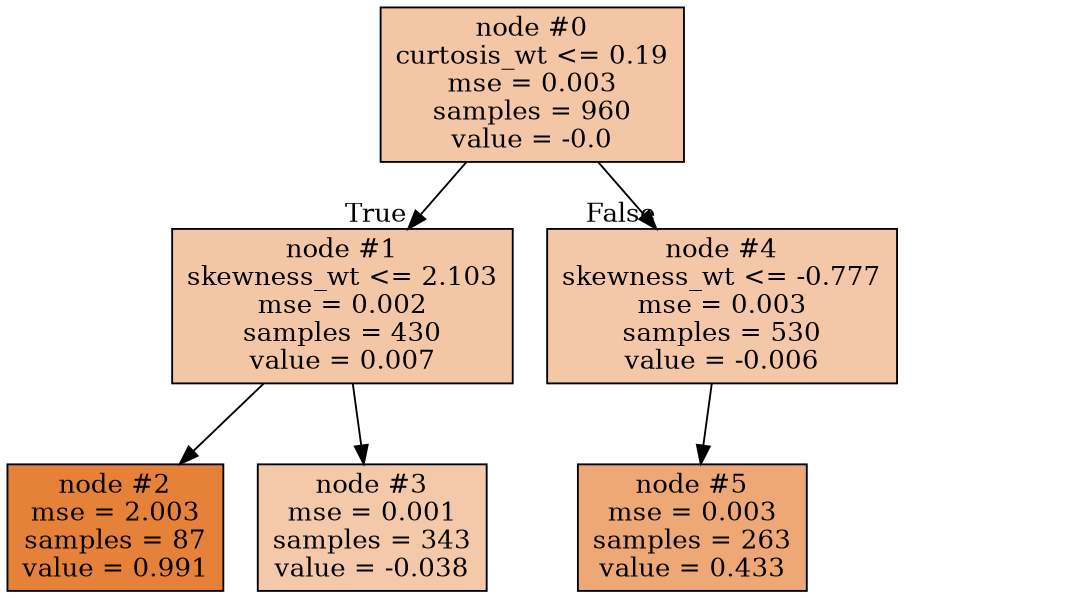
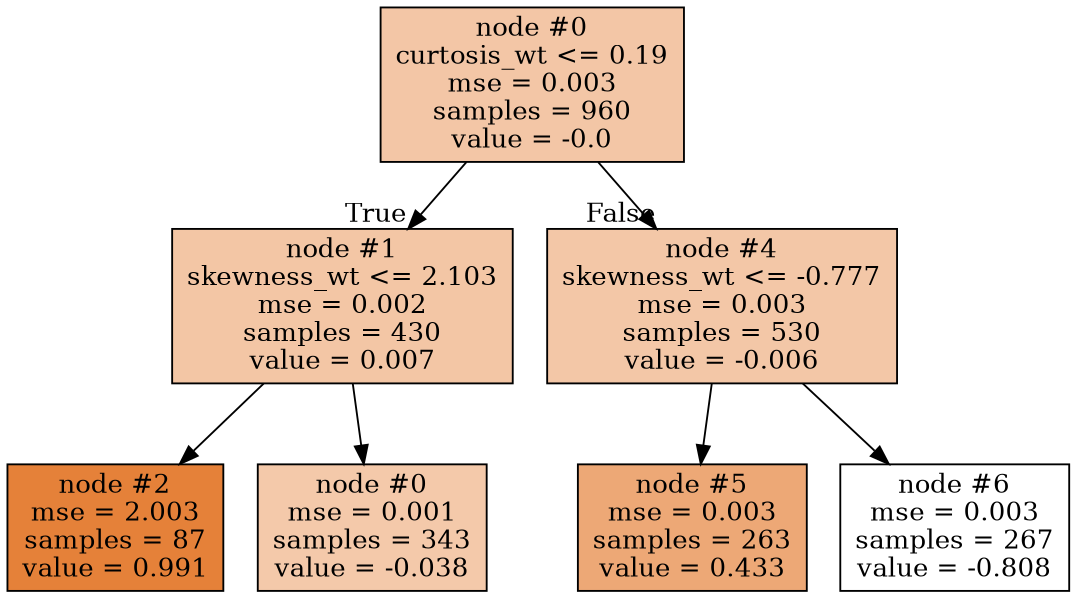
(372, 528) -> (372, 528)
none -> (955, 528)
